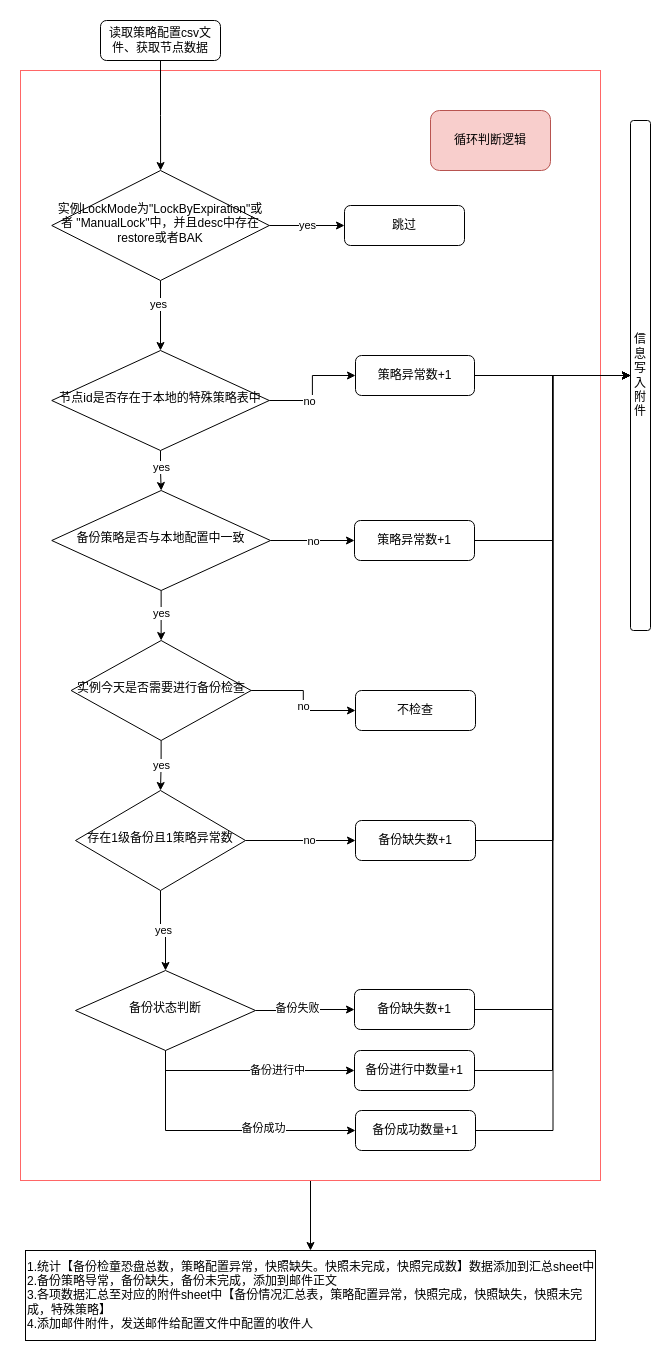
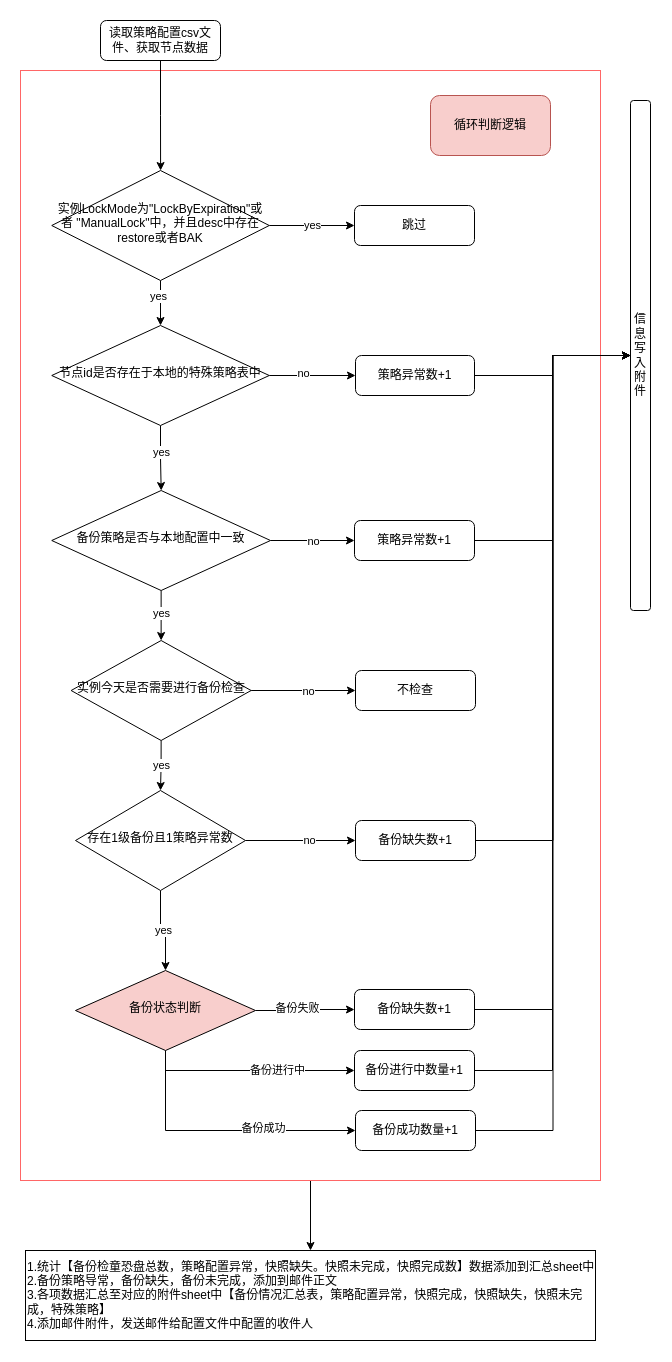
(491, 141) -> (491, 126)
(405, 226) -> (415, 226)
(641, 376) -> (641, 356)
(161, 401) -> (161, 376)
(416, 711) -> (416, 691)
(166, 1011) -> (166, 1011)
